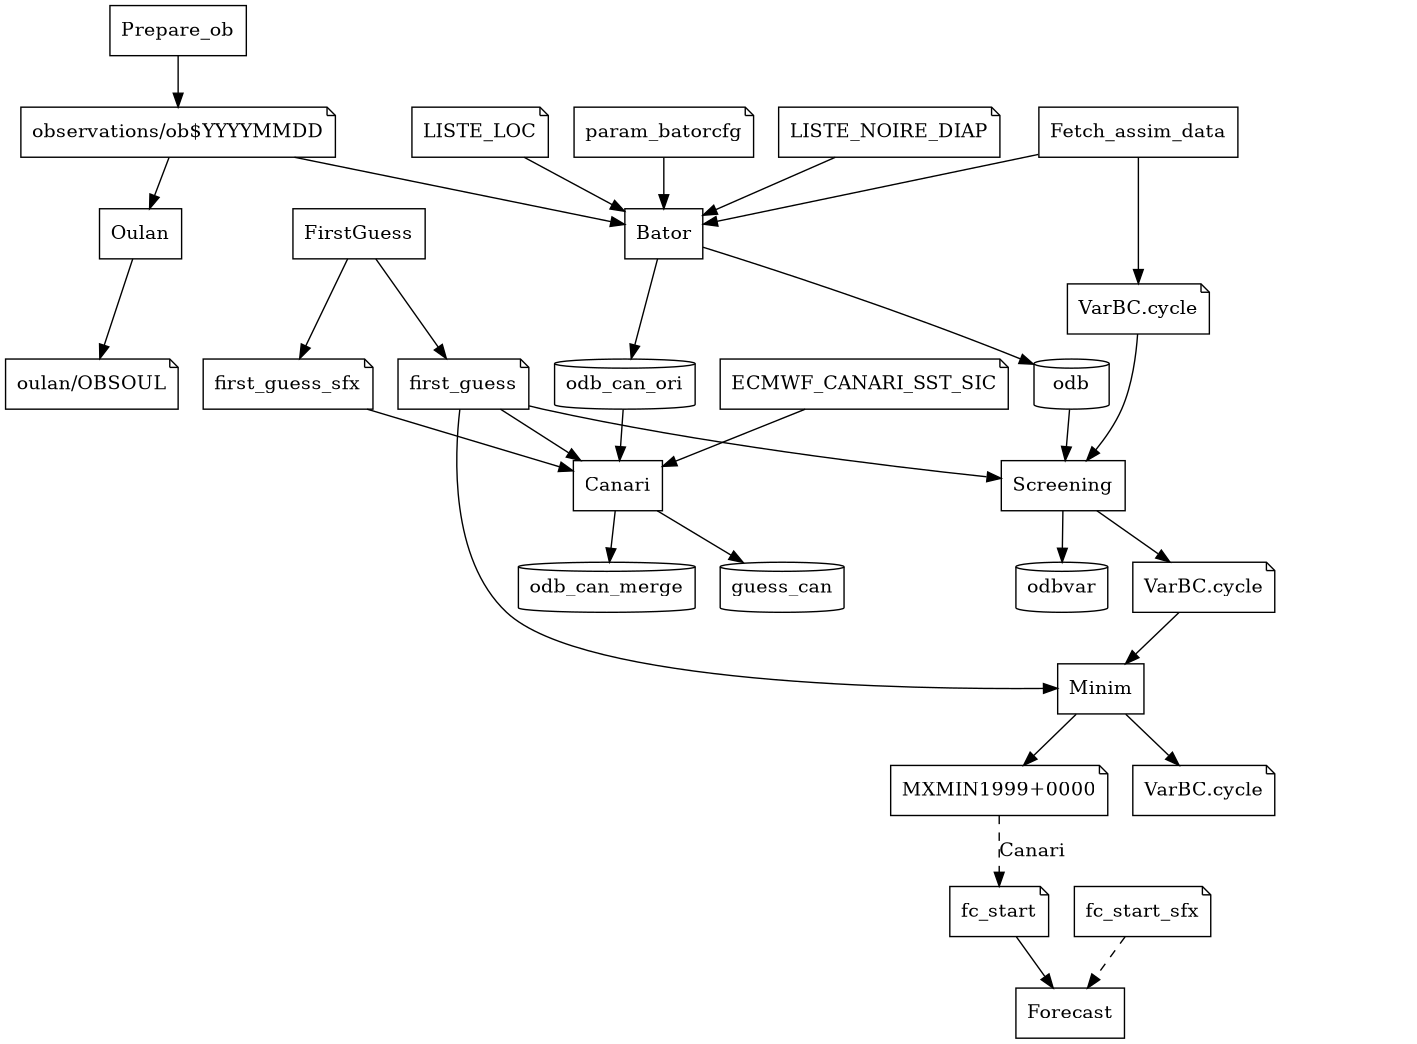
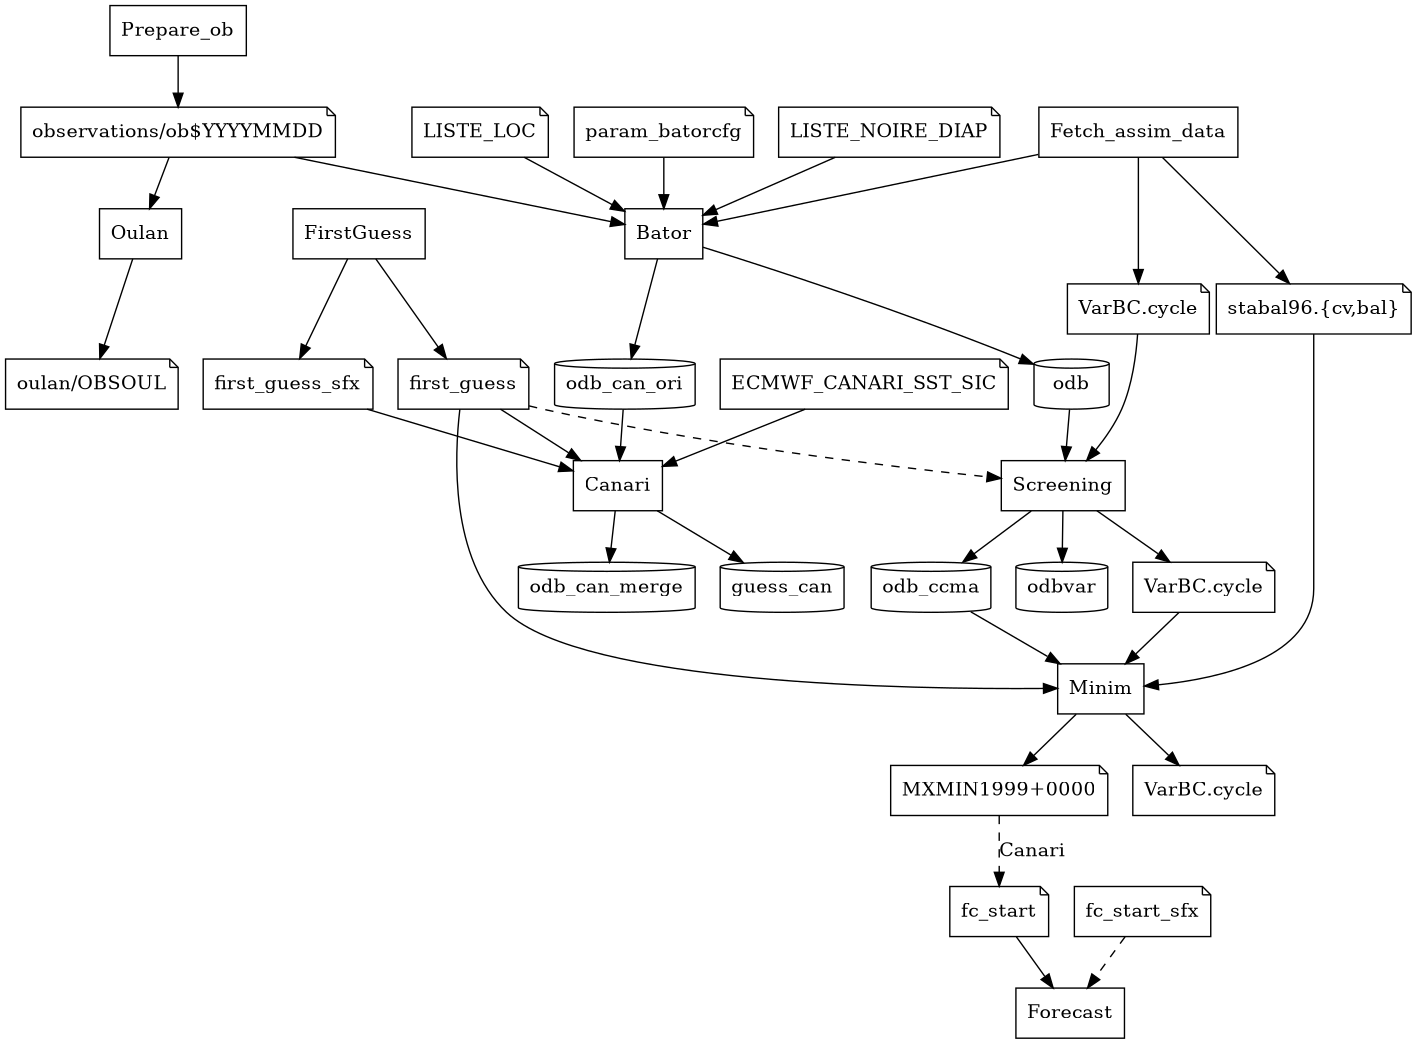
none -> (1314, 309)
(757, 448) -> (757, 448)
none -> (931, 587)
